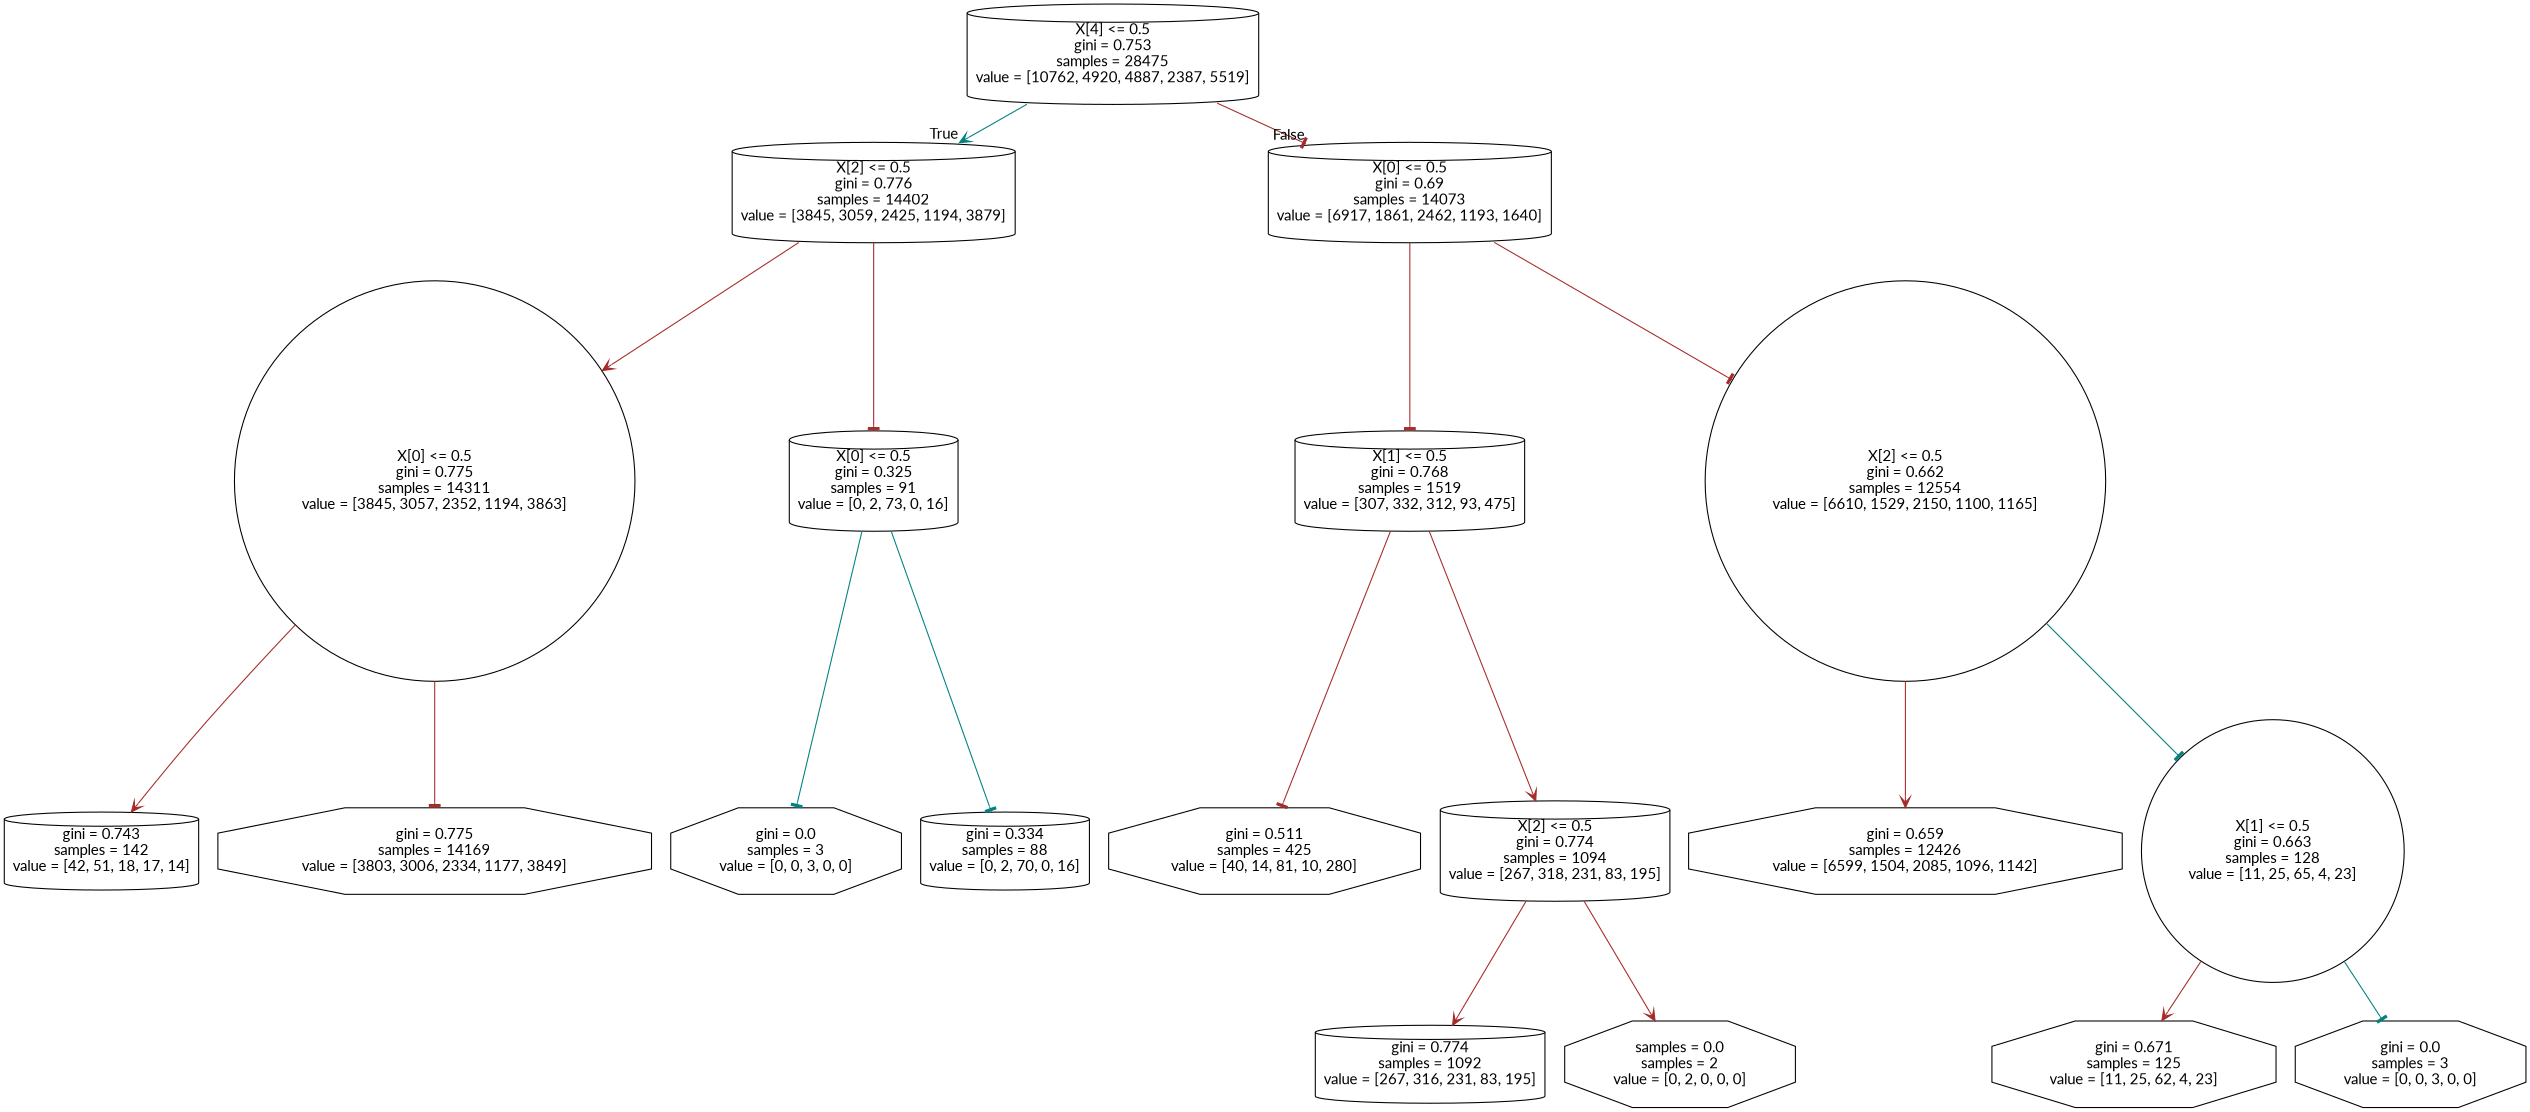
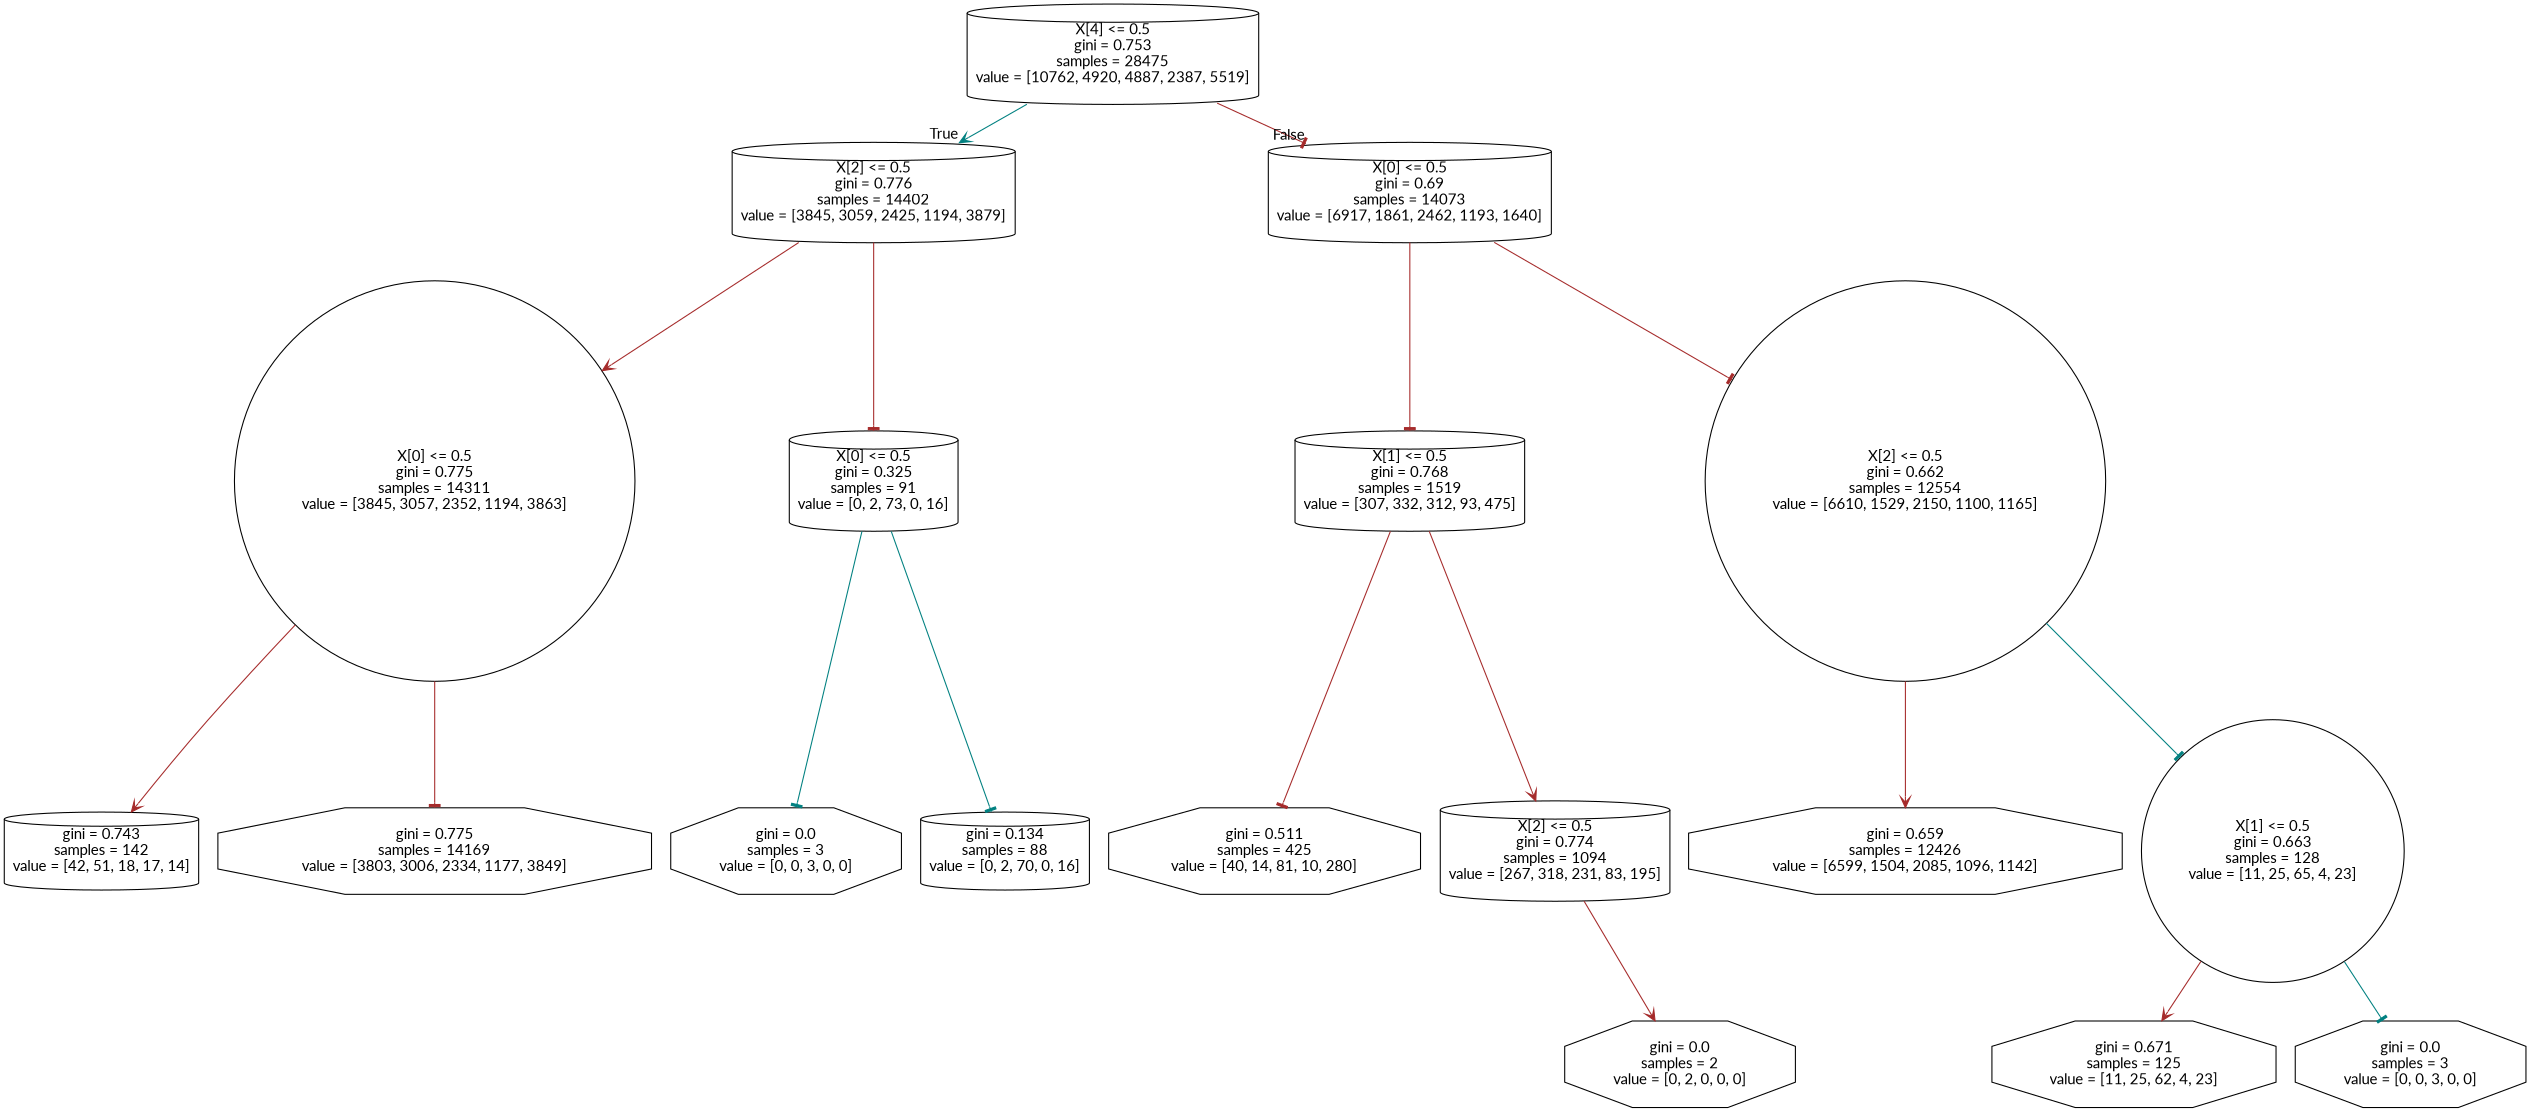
(1005, 851) -> (1005, 851)
(1430, 1064) -> none
(1680, 1064) -> (1680, 1064)
